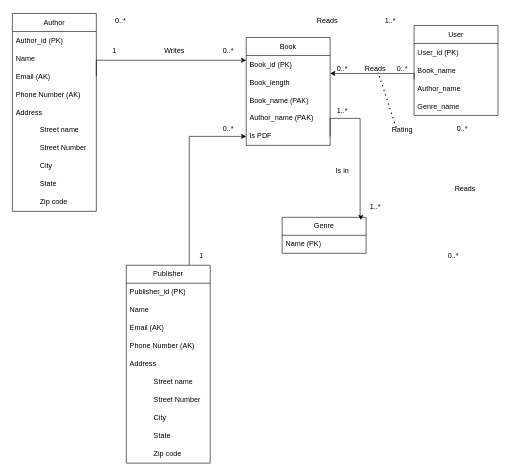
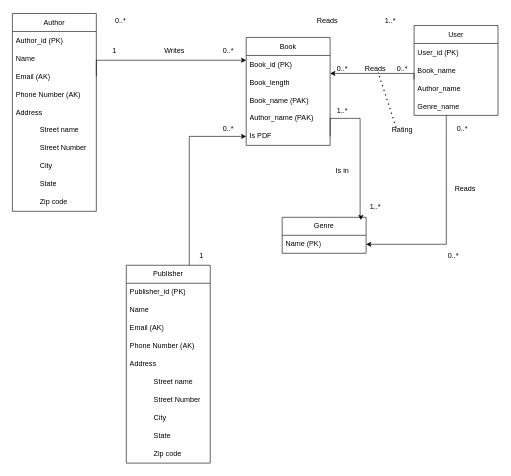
none -> (447, 245)
